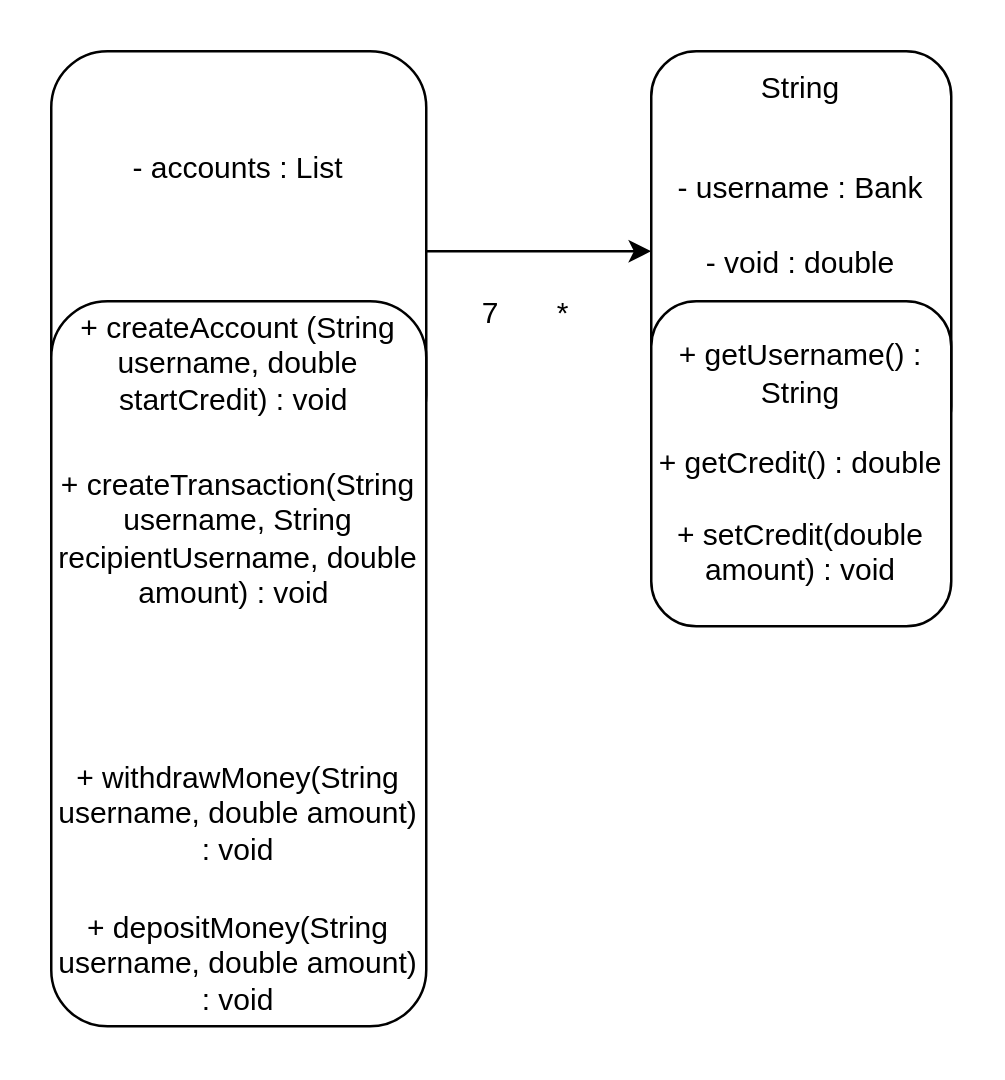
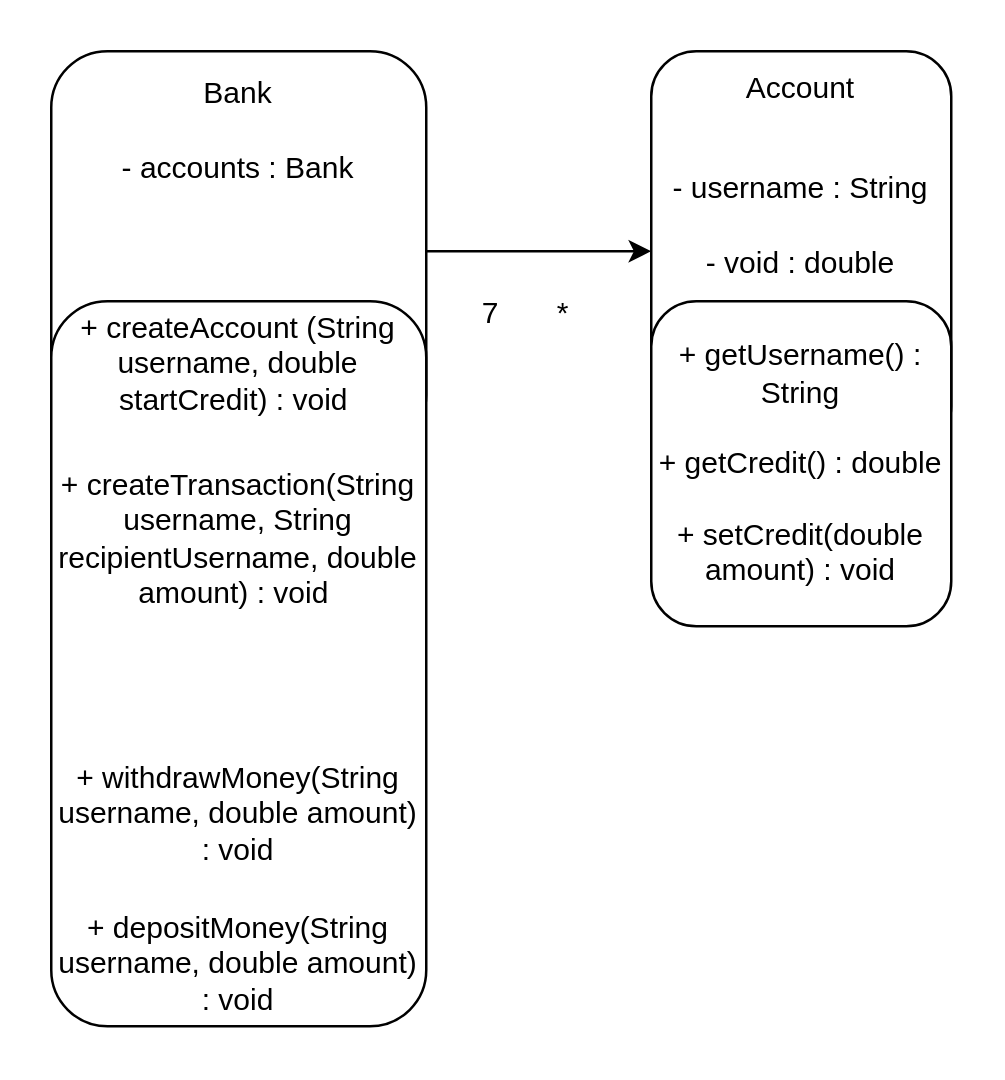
(801, 89) -> (801, 89)
none -> (239, 94)
(239, 169) -> (239, 169)
(801, 189) -> (801, 189)
